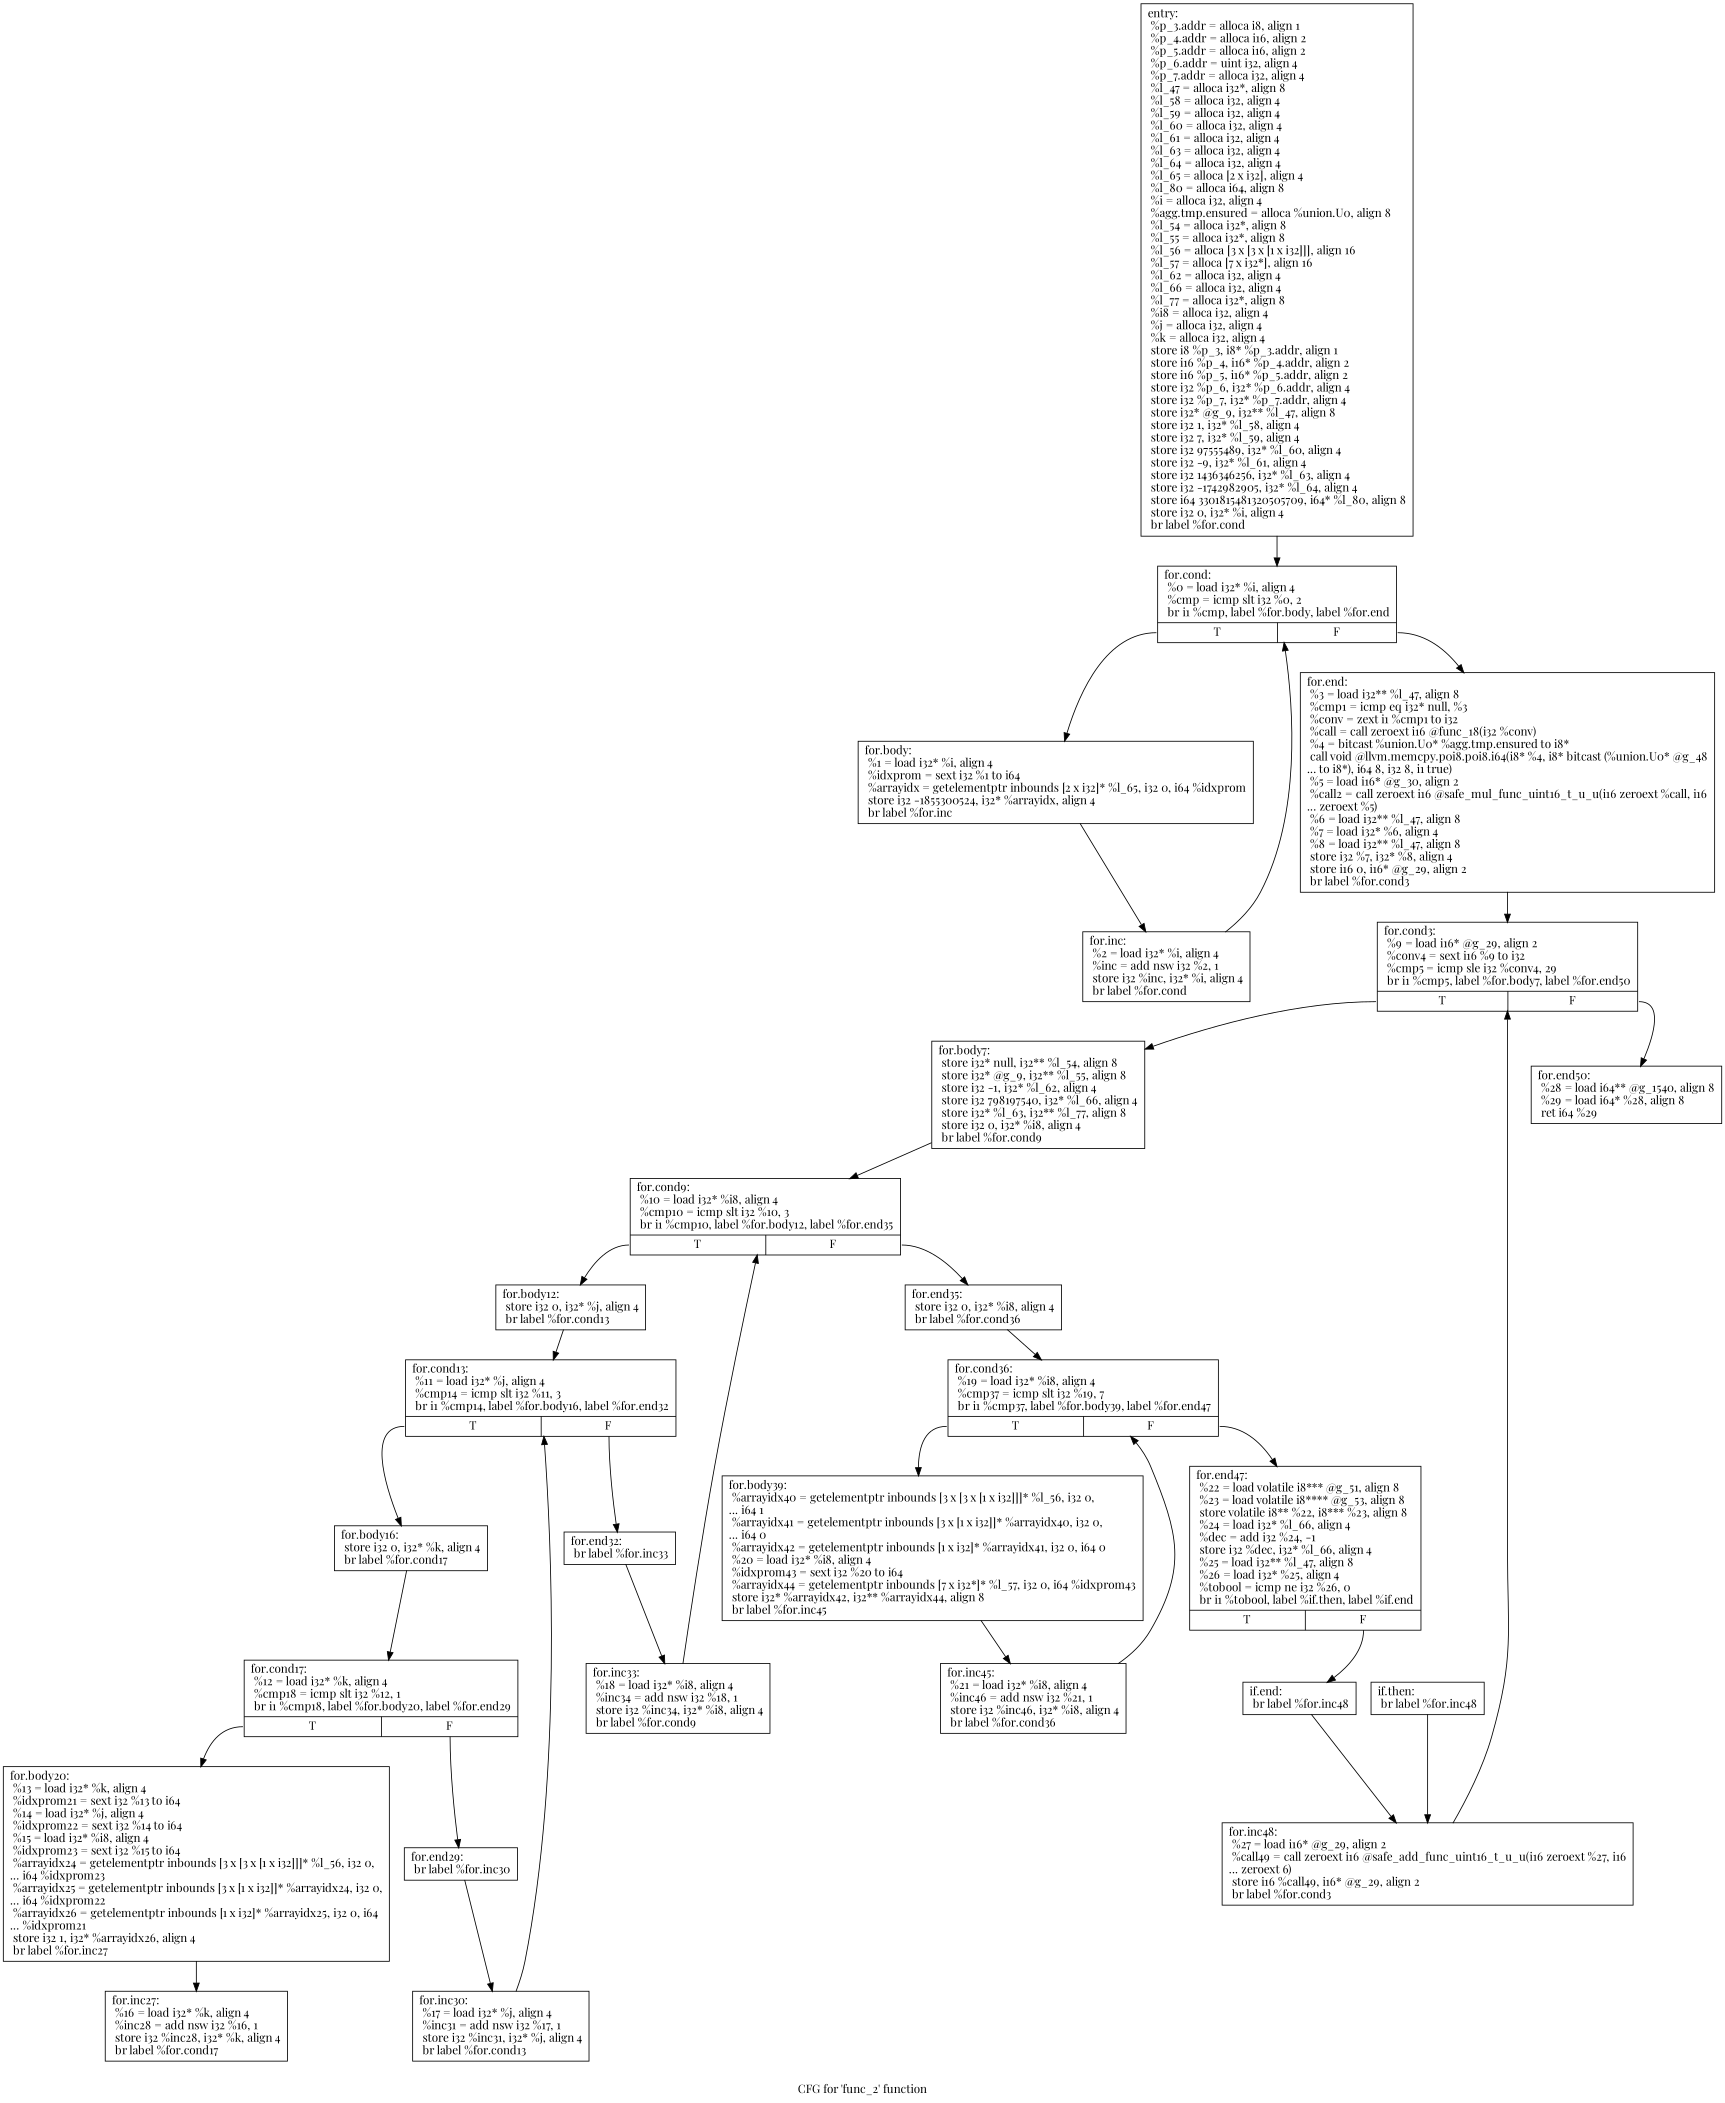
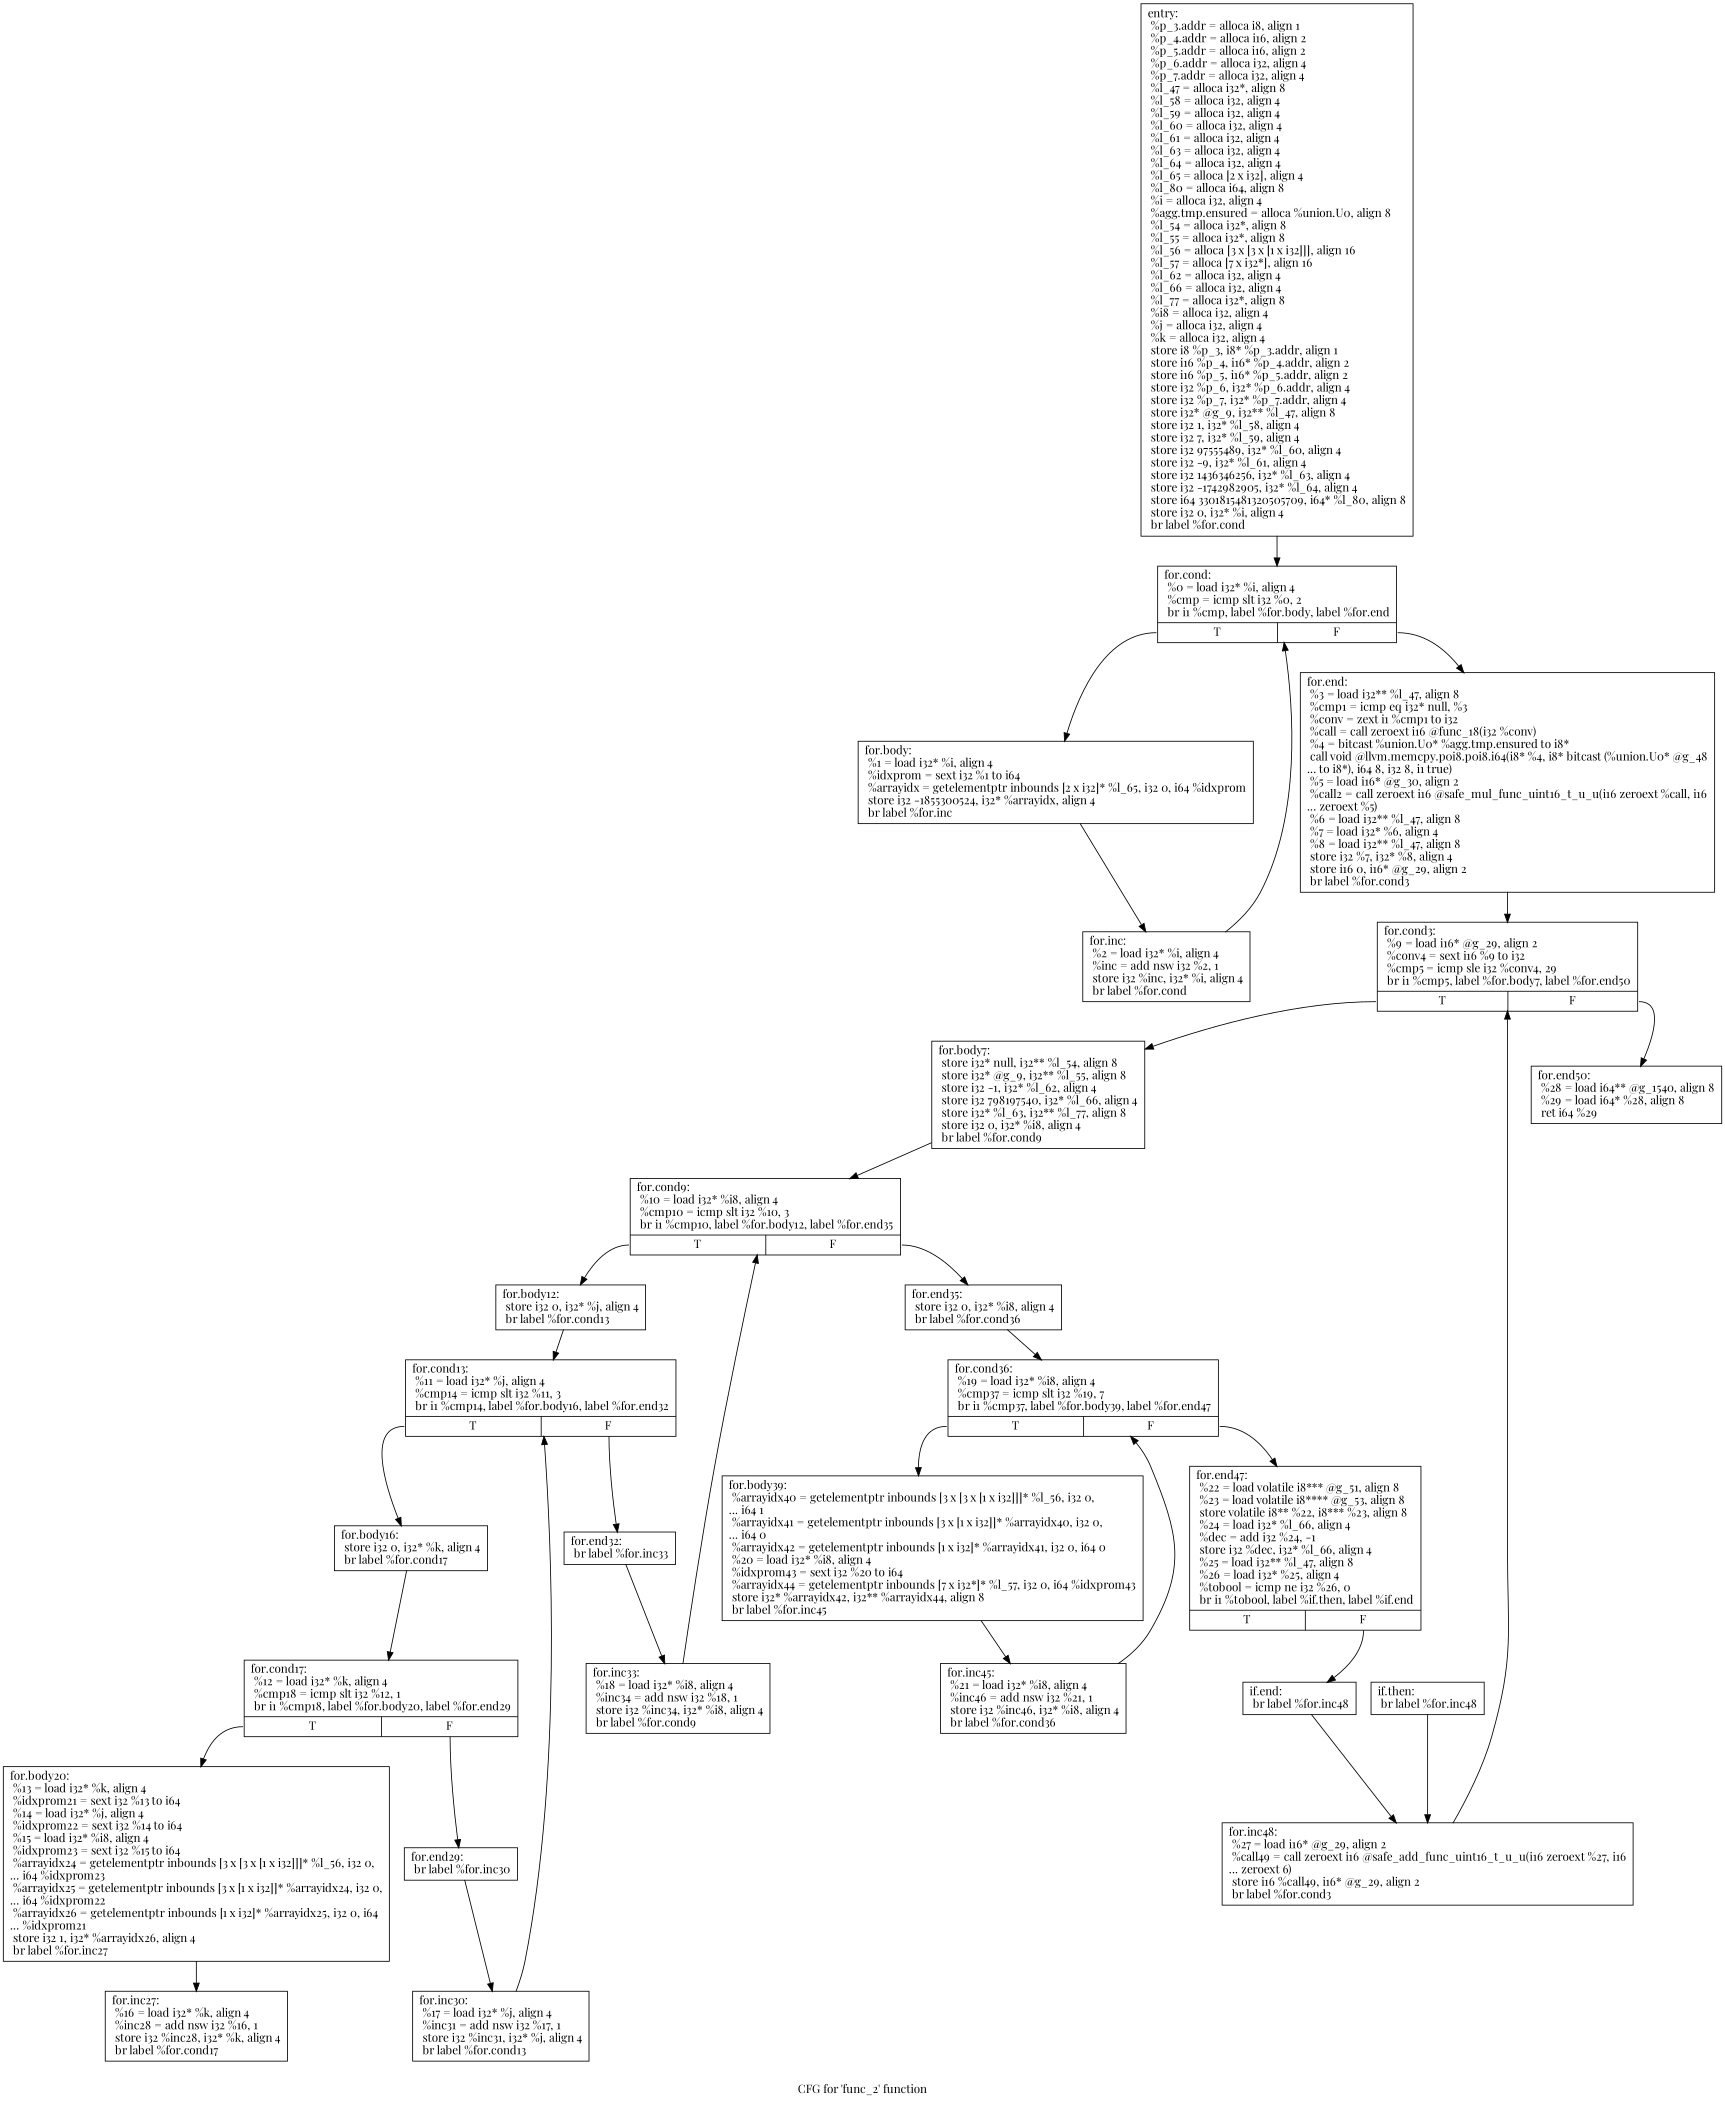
(1223, 64) -> (1227, 64)
